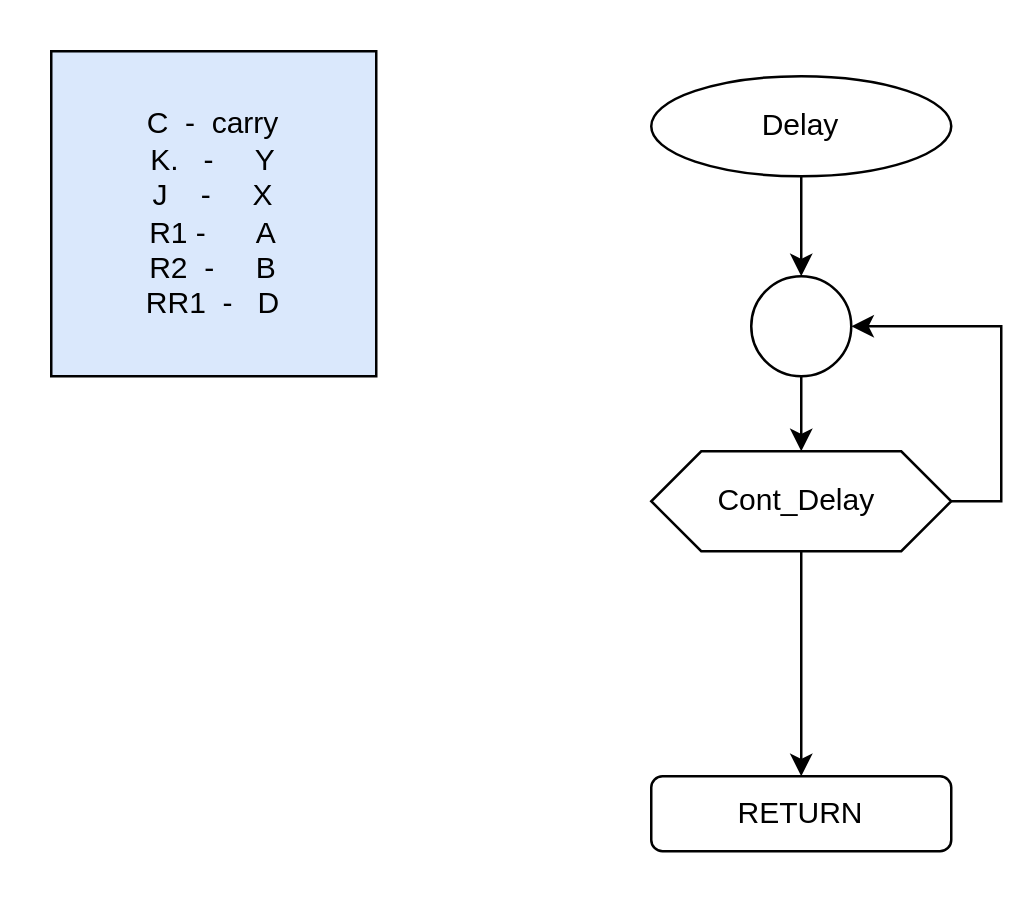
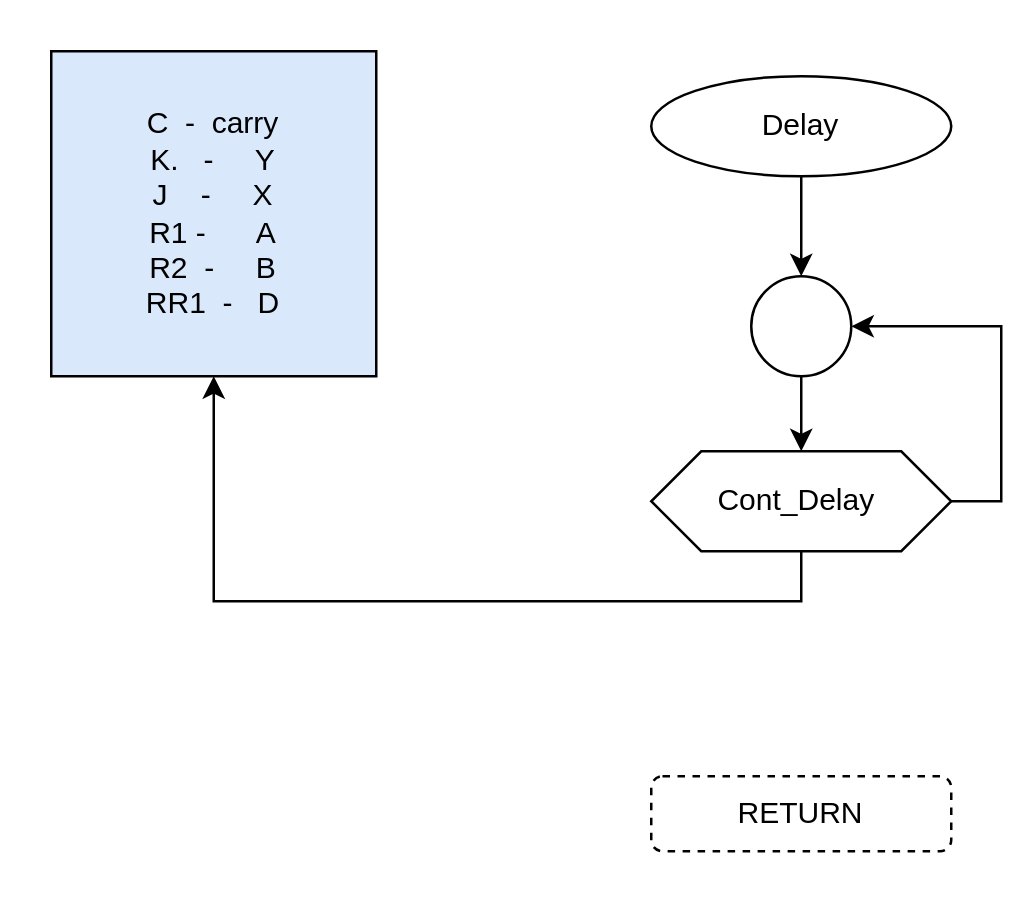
(801, 679) -> (405, 601)
(801, 814) -> (801, 814)
